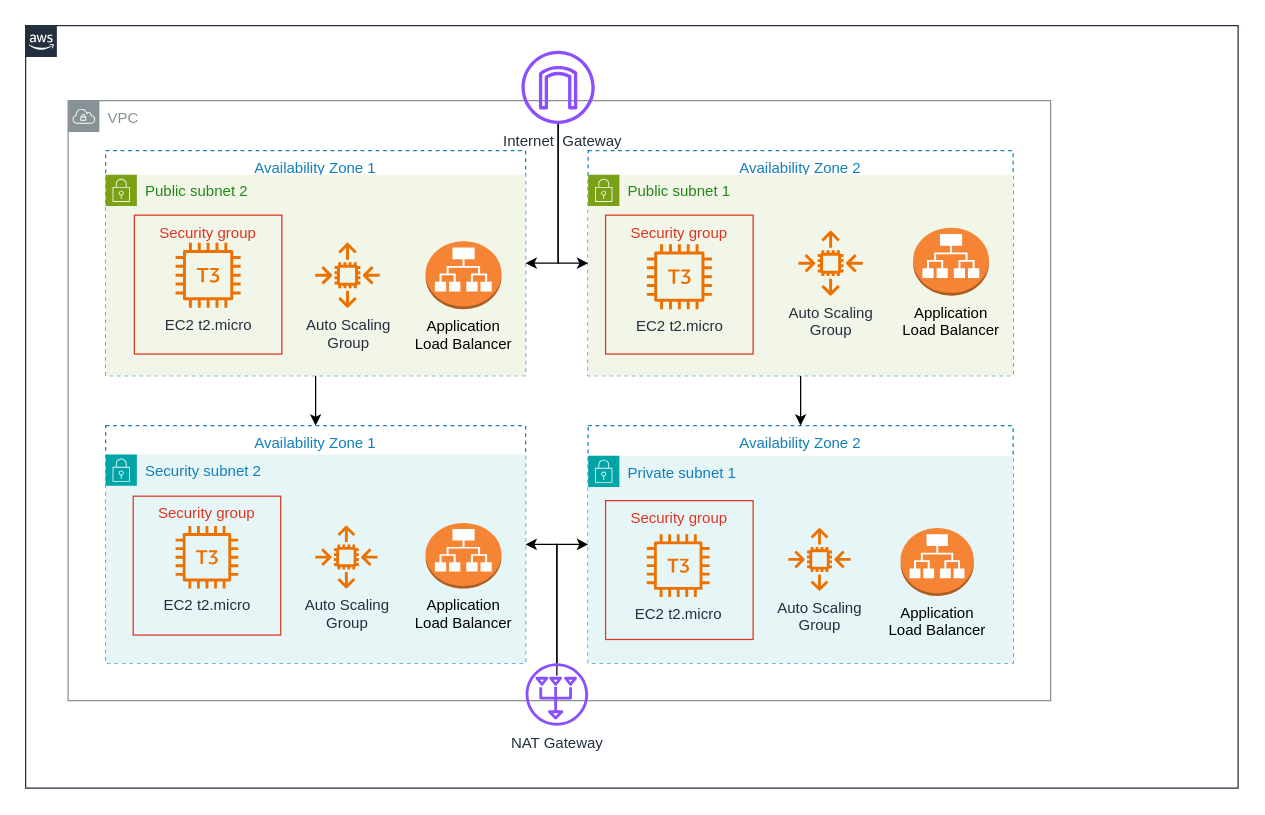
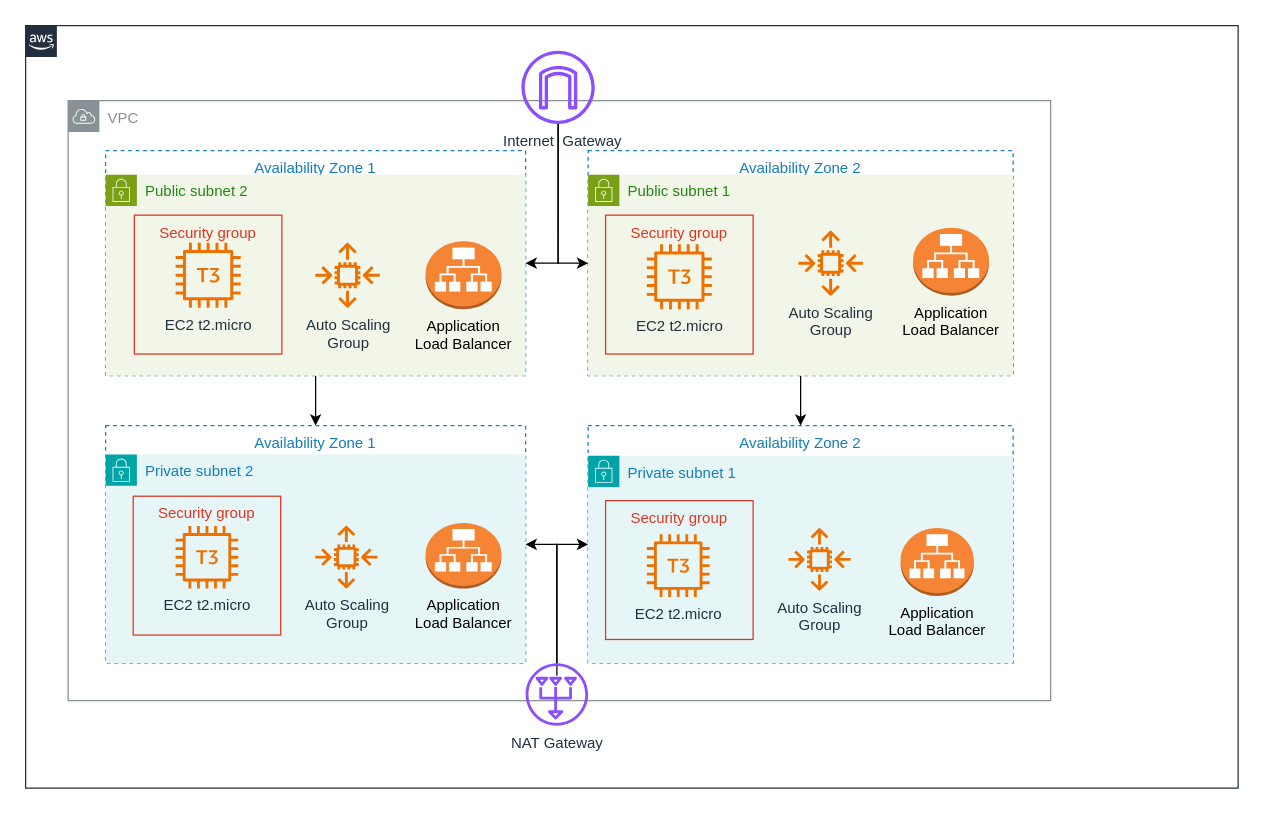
(211, 472) -> (207, 472)
